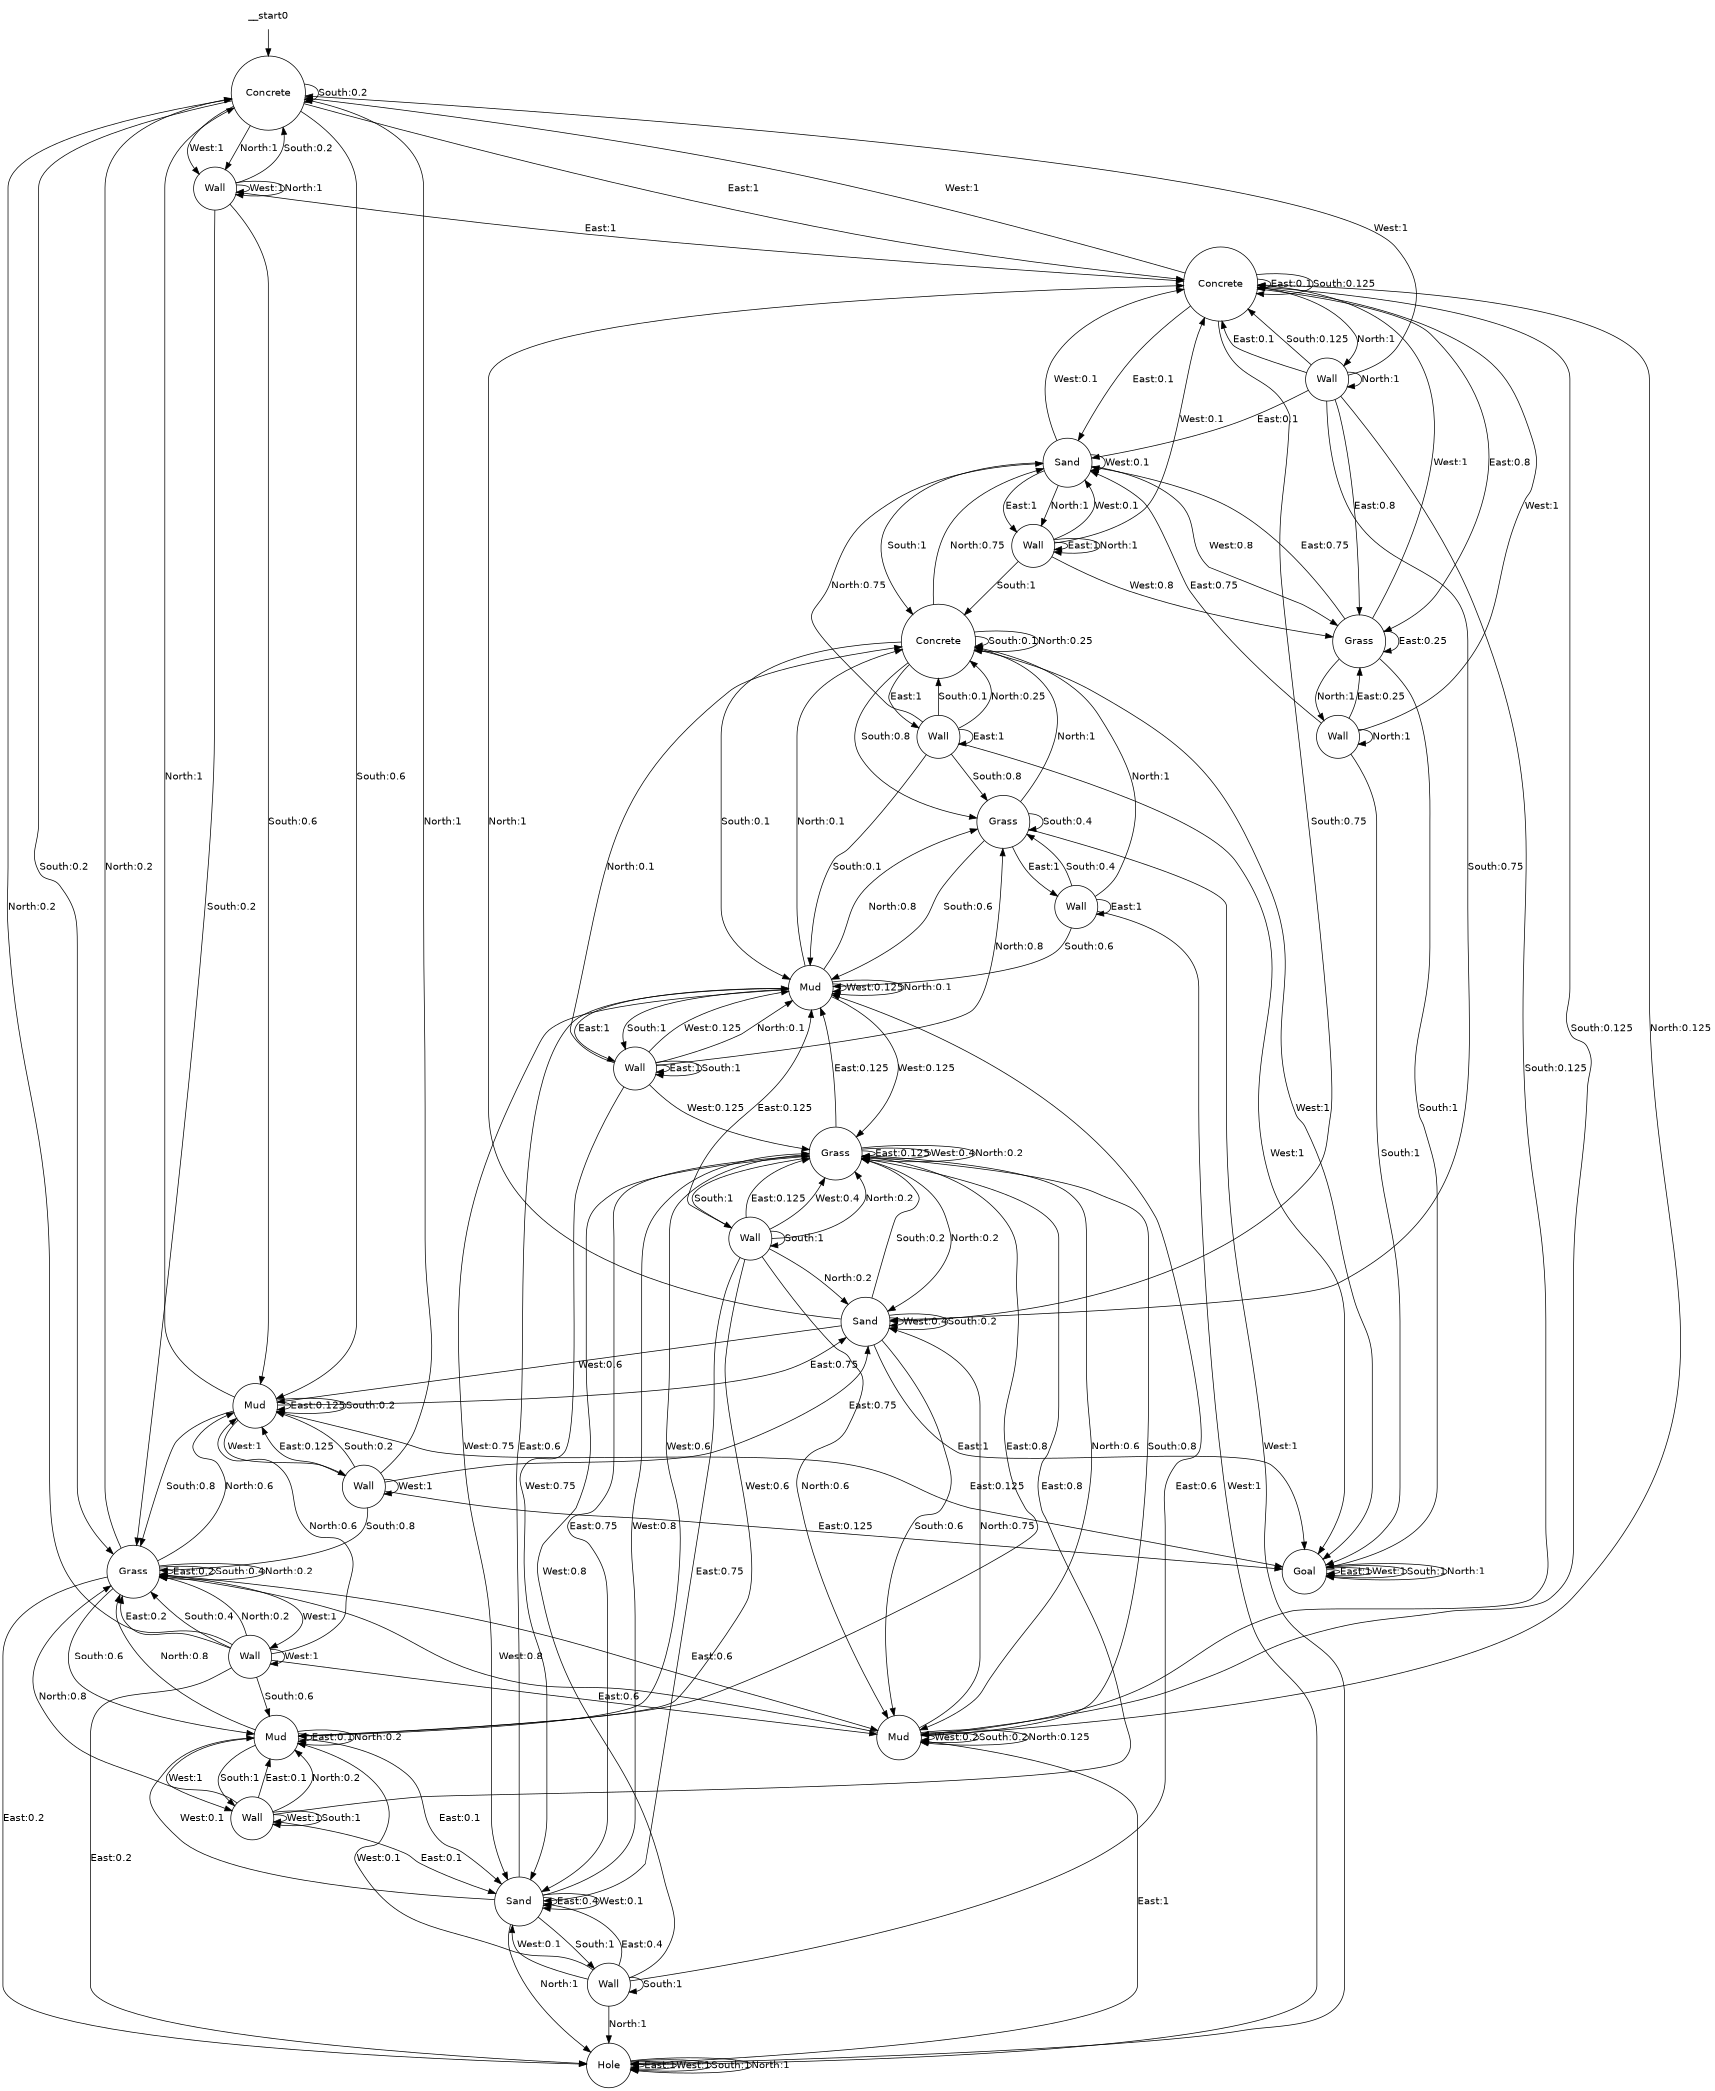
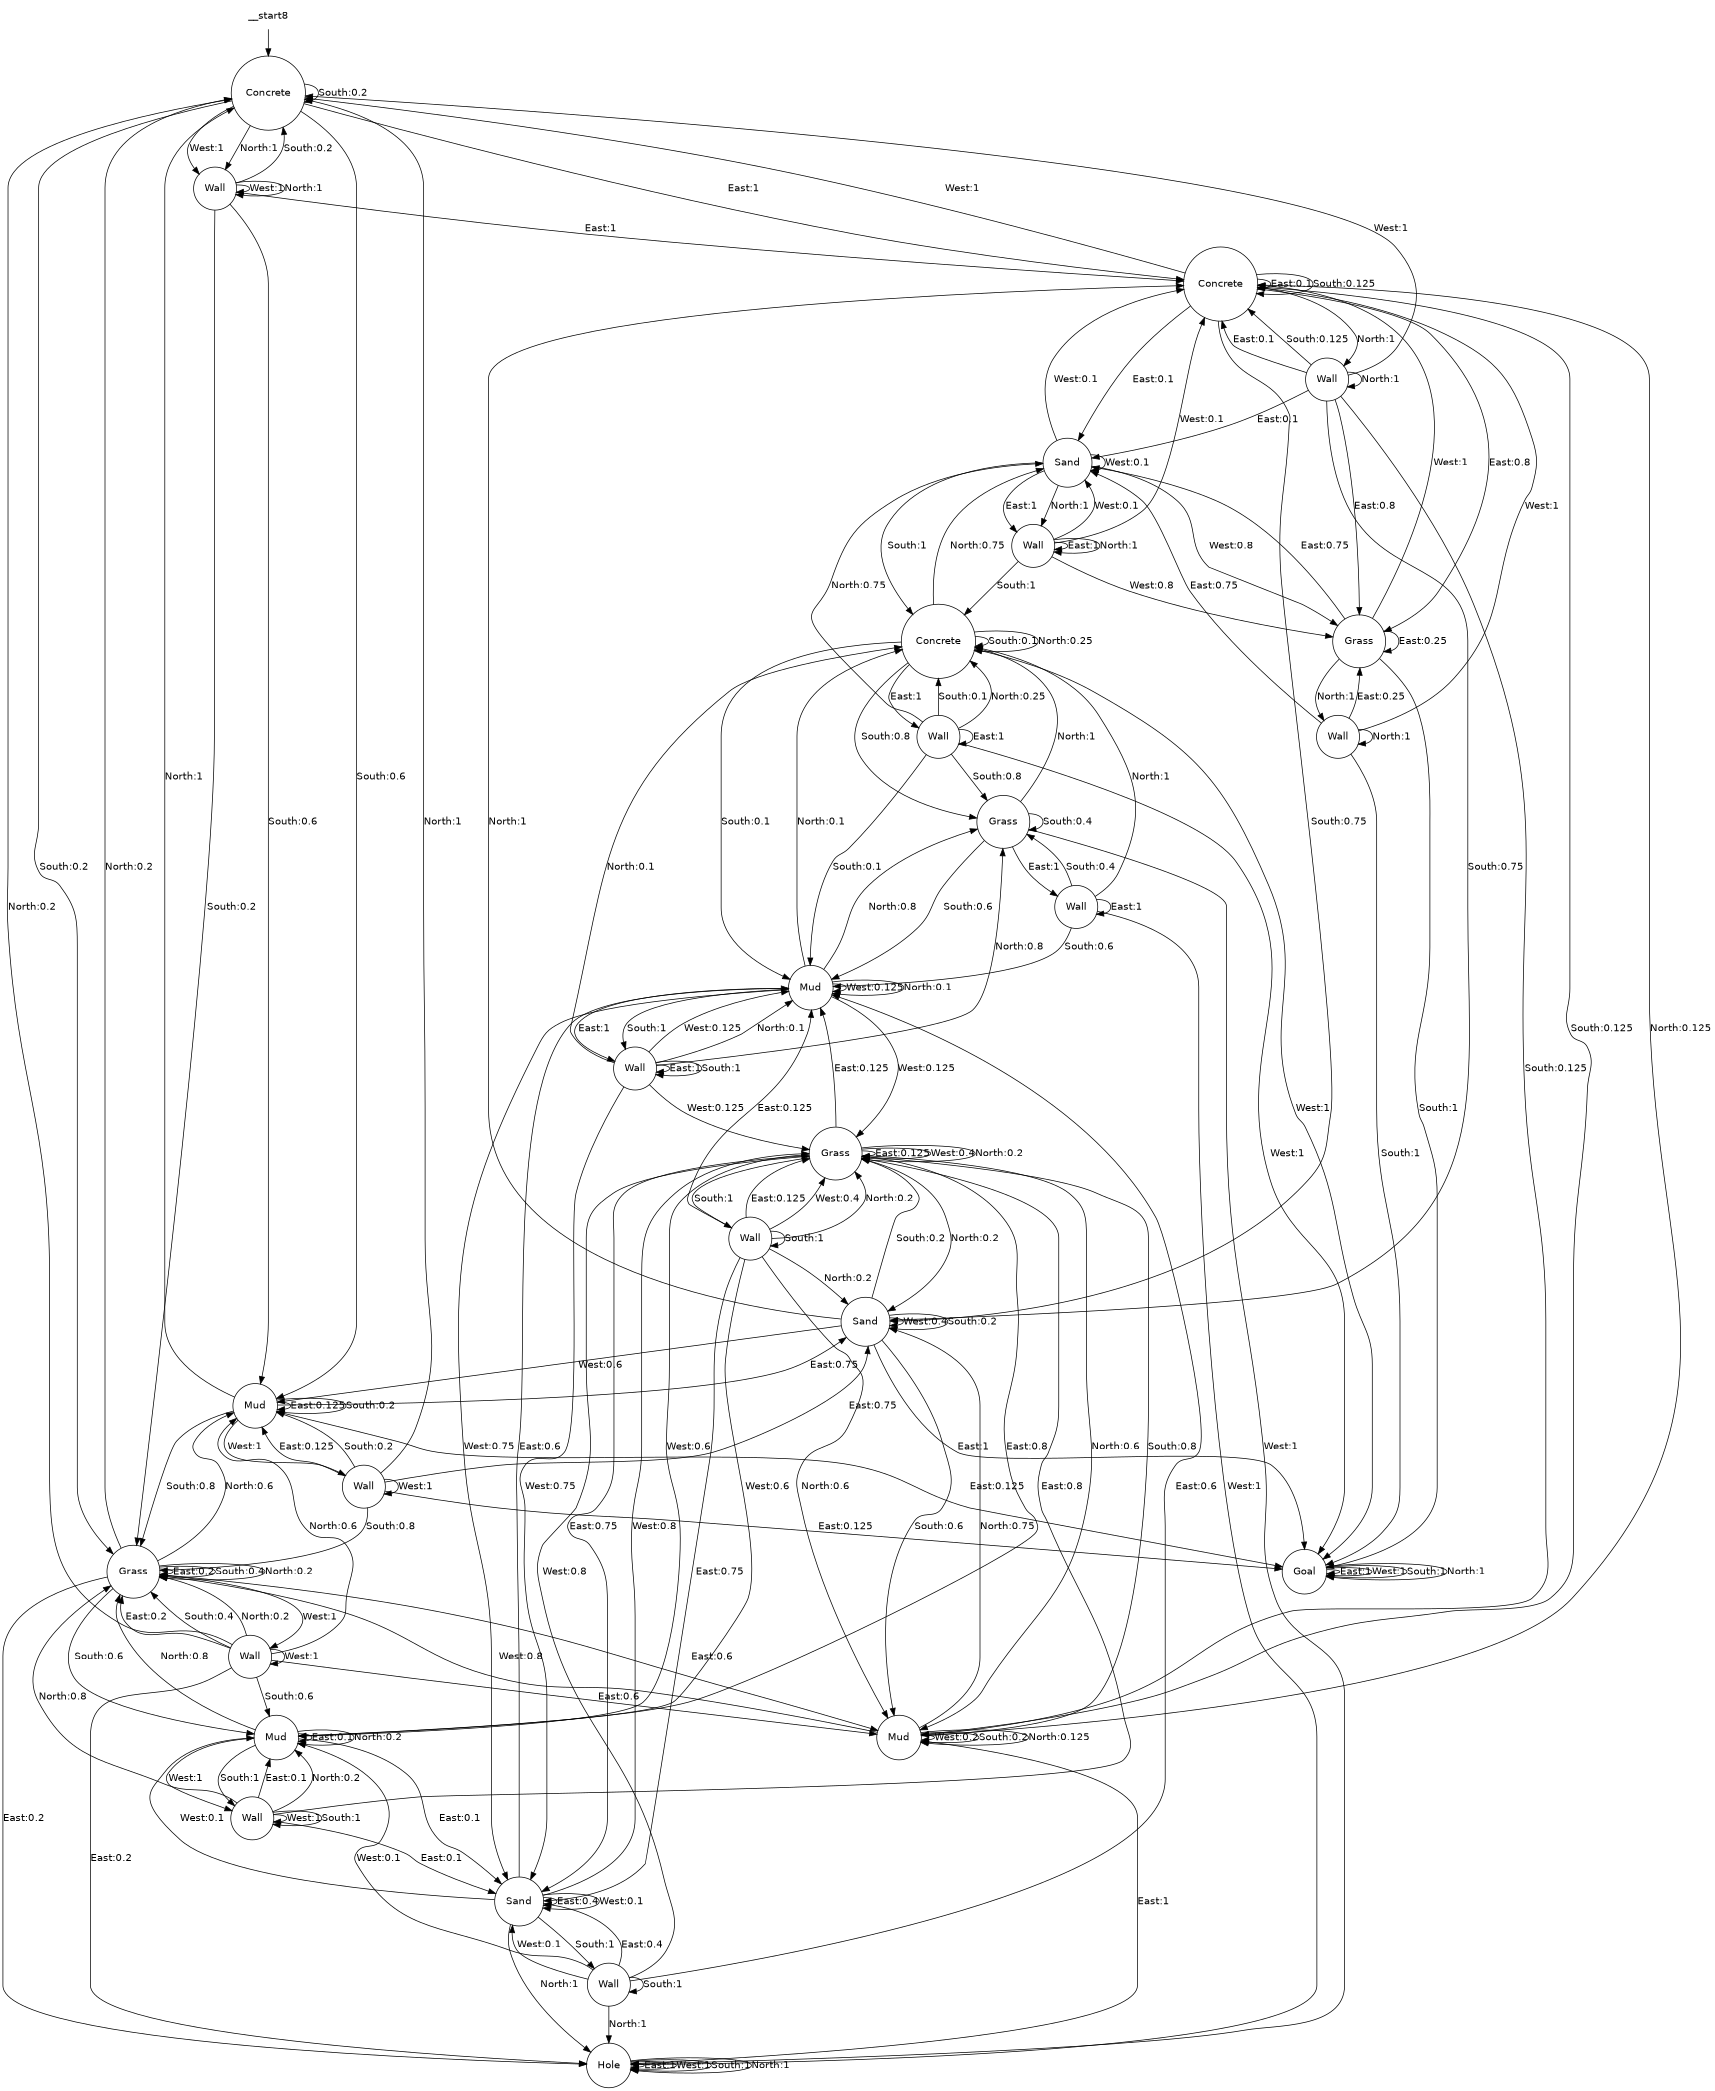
(268, 16) -> (268, 16)
